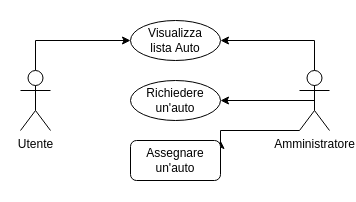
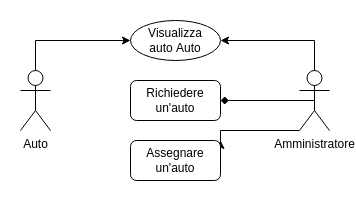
(176, 41) -> (176, 41)
(176, 101) -> (176, 101)
(228, 101) -> (229, 101)
(36, 145) -> (36, 145)
